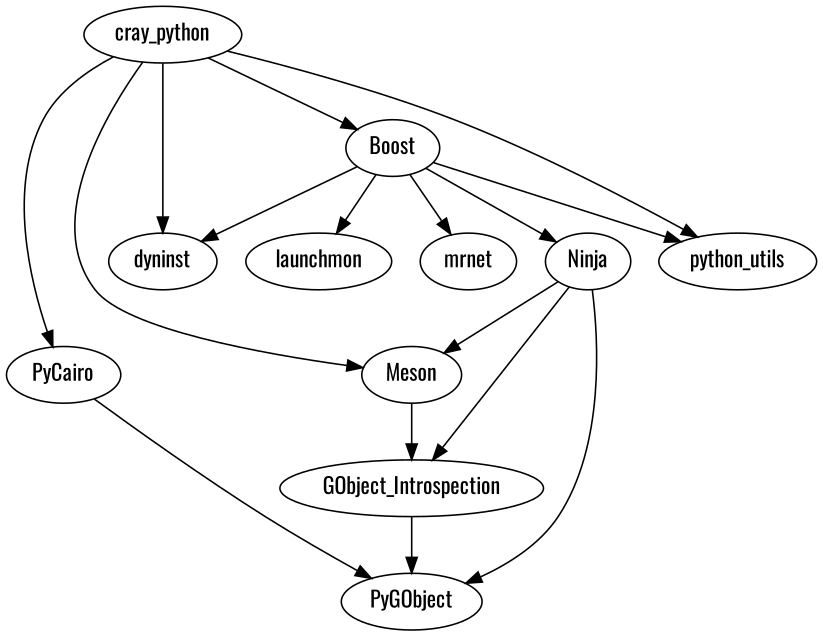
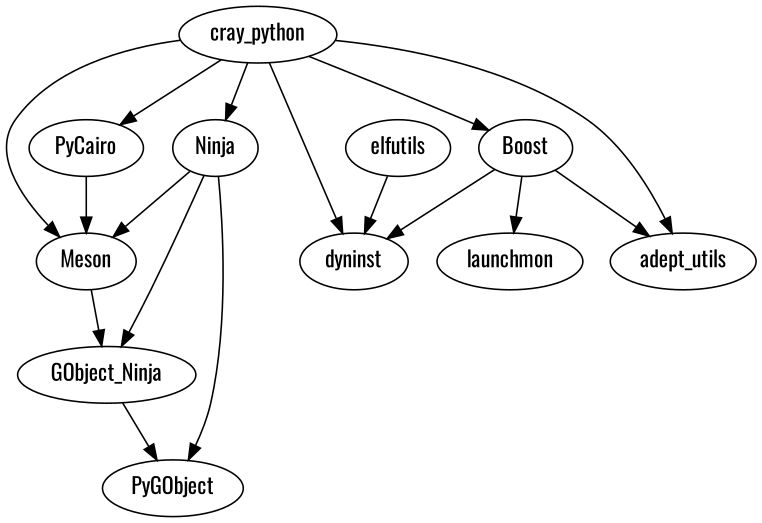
none -> (398, 148)
(484, 201) -> (240, 84)
(468, 261) -> none
(738, 261) -> (683, 261)
(412, 488) -> (107, 375)
(223, 489) -> (86, 197)
